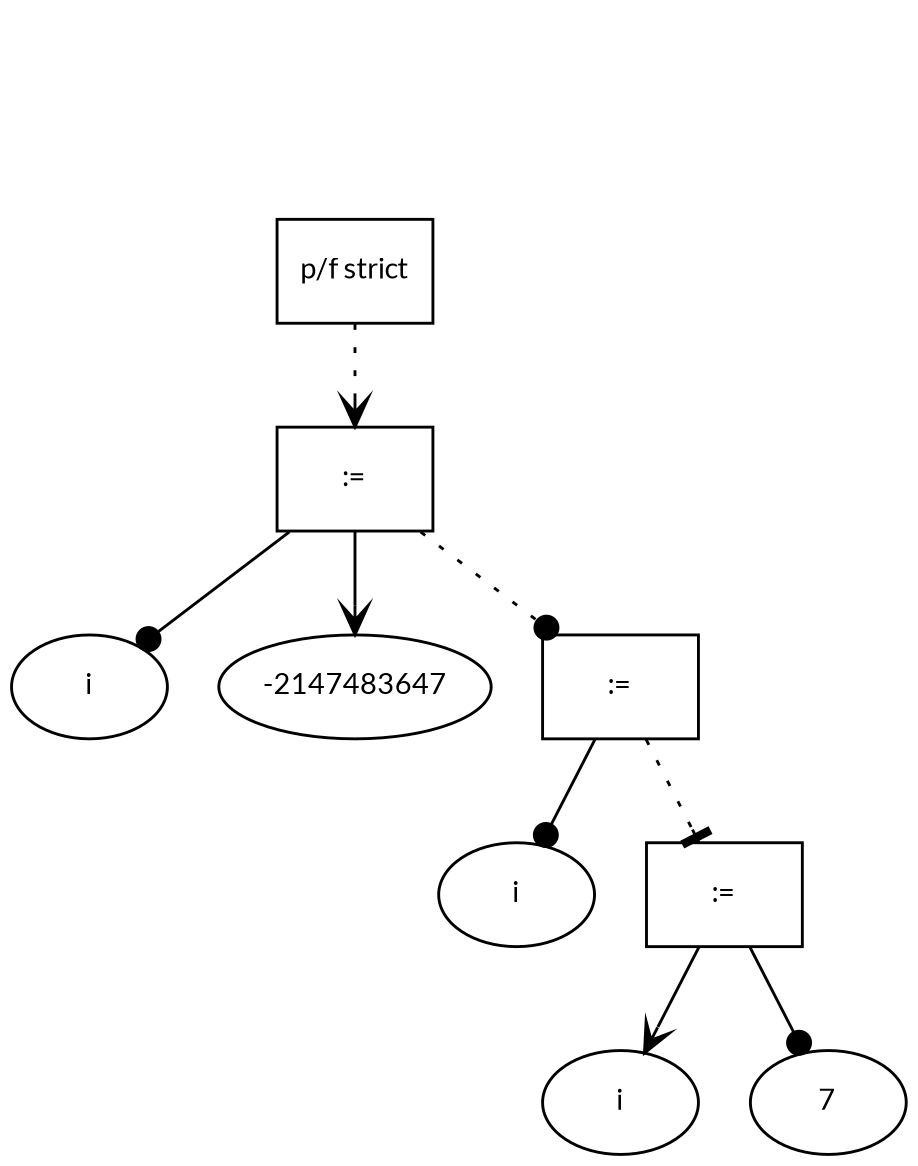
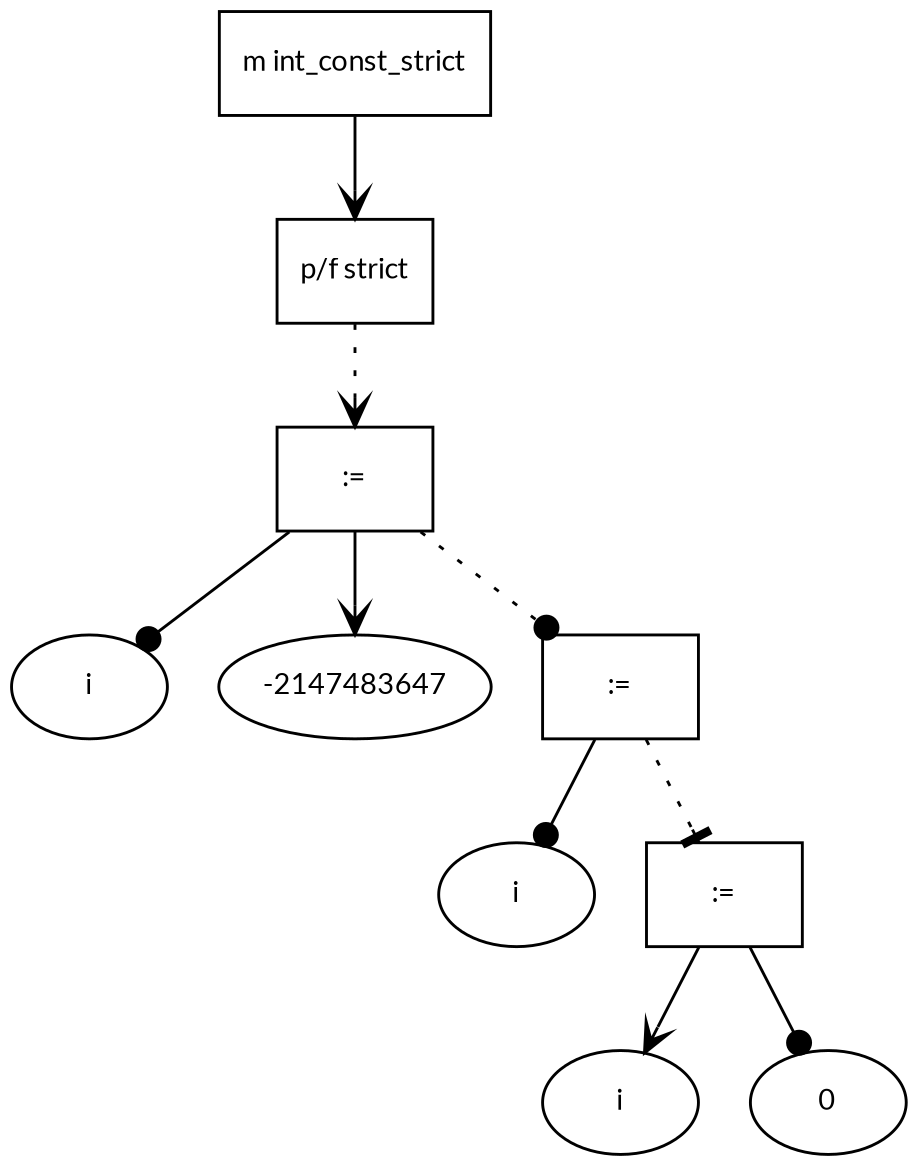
none -> (355, 63)
(828, 1102) -> (828, 1102)
